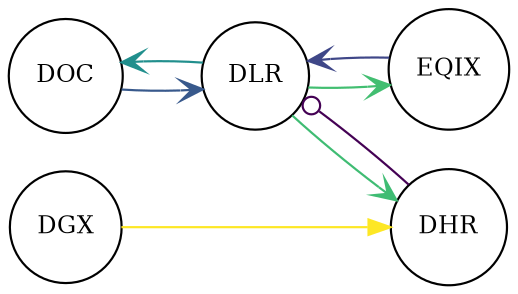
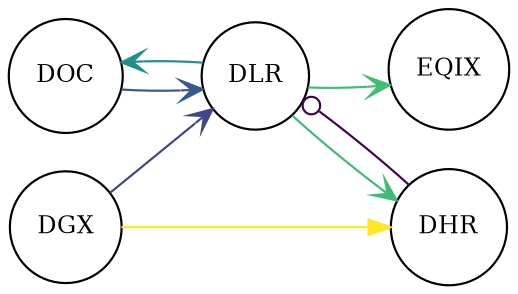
(360, 58) -> (153, 158)
